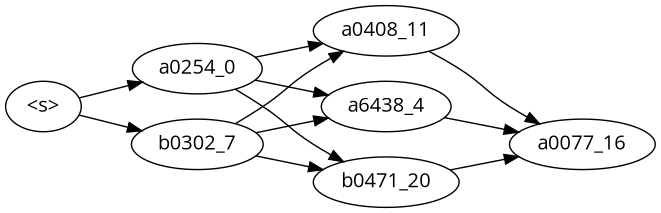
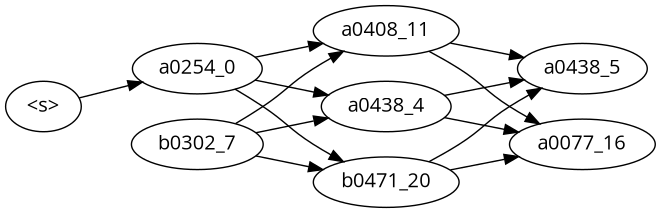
none -> (582, 69)
(386, 107) -> (386, 107)
(103, 121) -> none
